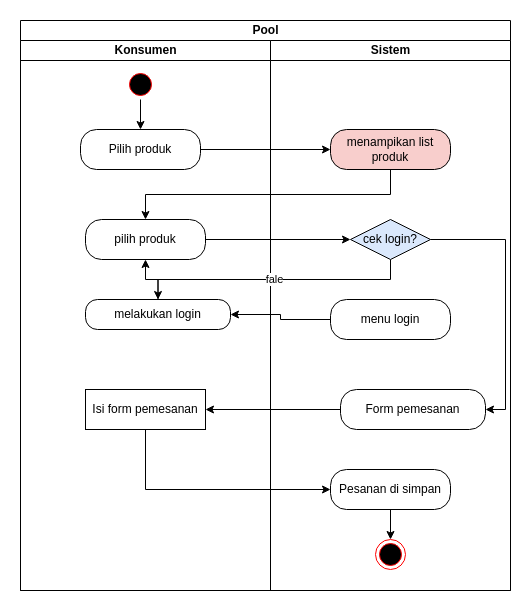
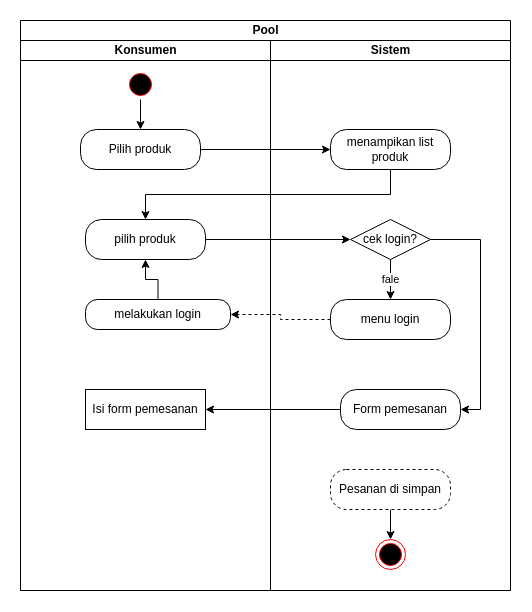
(391, 150) -> (391, 150)
(391, 240) -> (391, 240)
(279, 280) -> (391, 282)
(281, 320) -> (281, 320)
(413, 410) -> (401, 410)
(205, 490) -> none
(391, 490) -> (391, 490)
